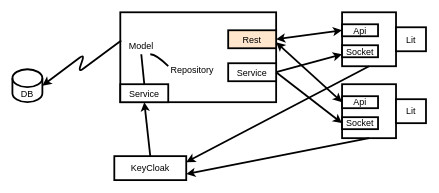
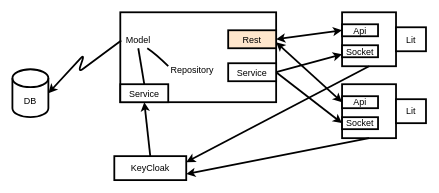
(141, 45) -> (138, 39)
(27, 86) -> (30, 93)
